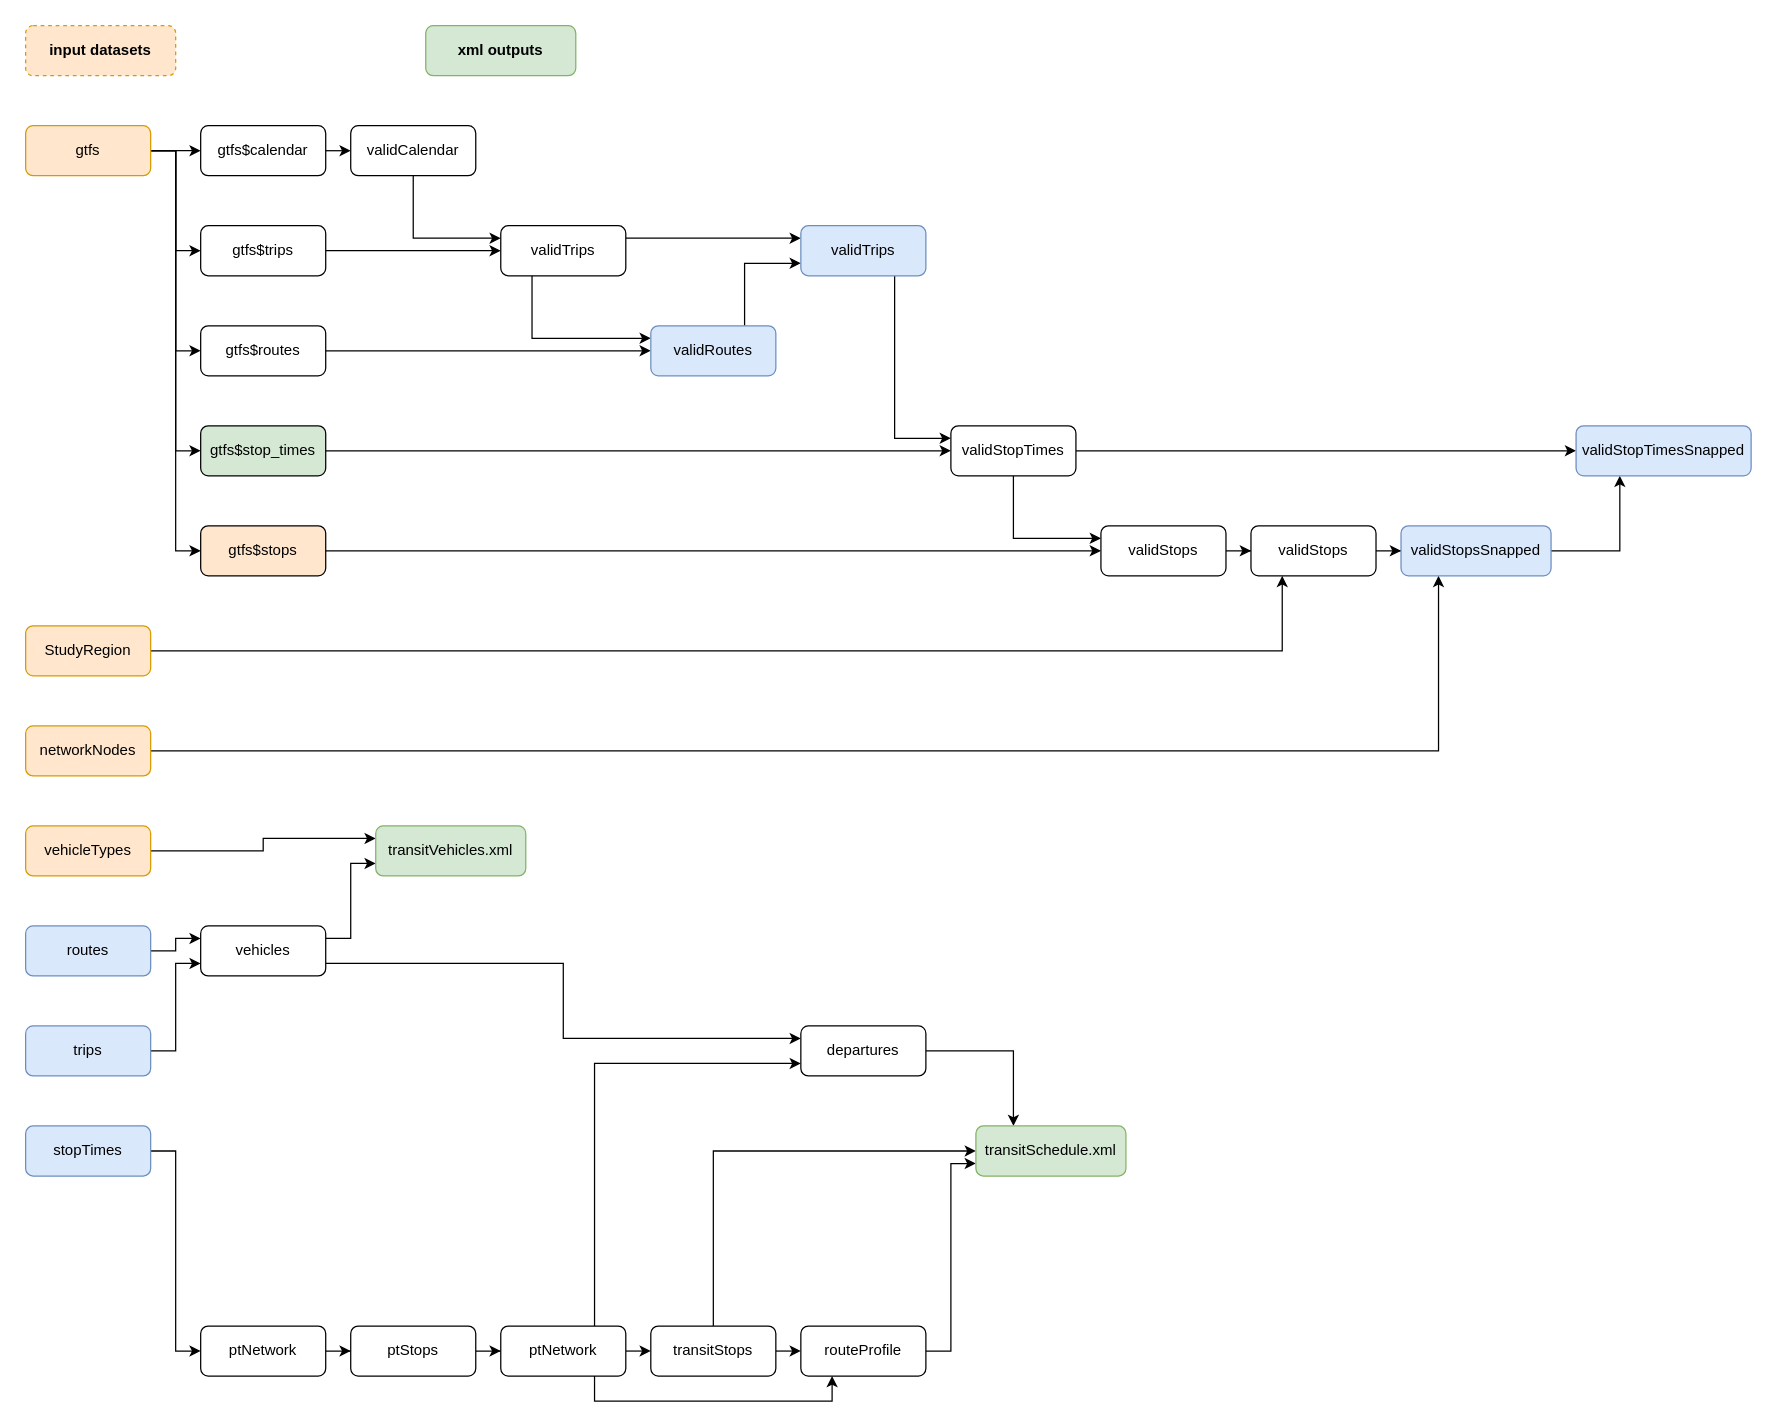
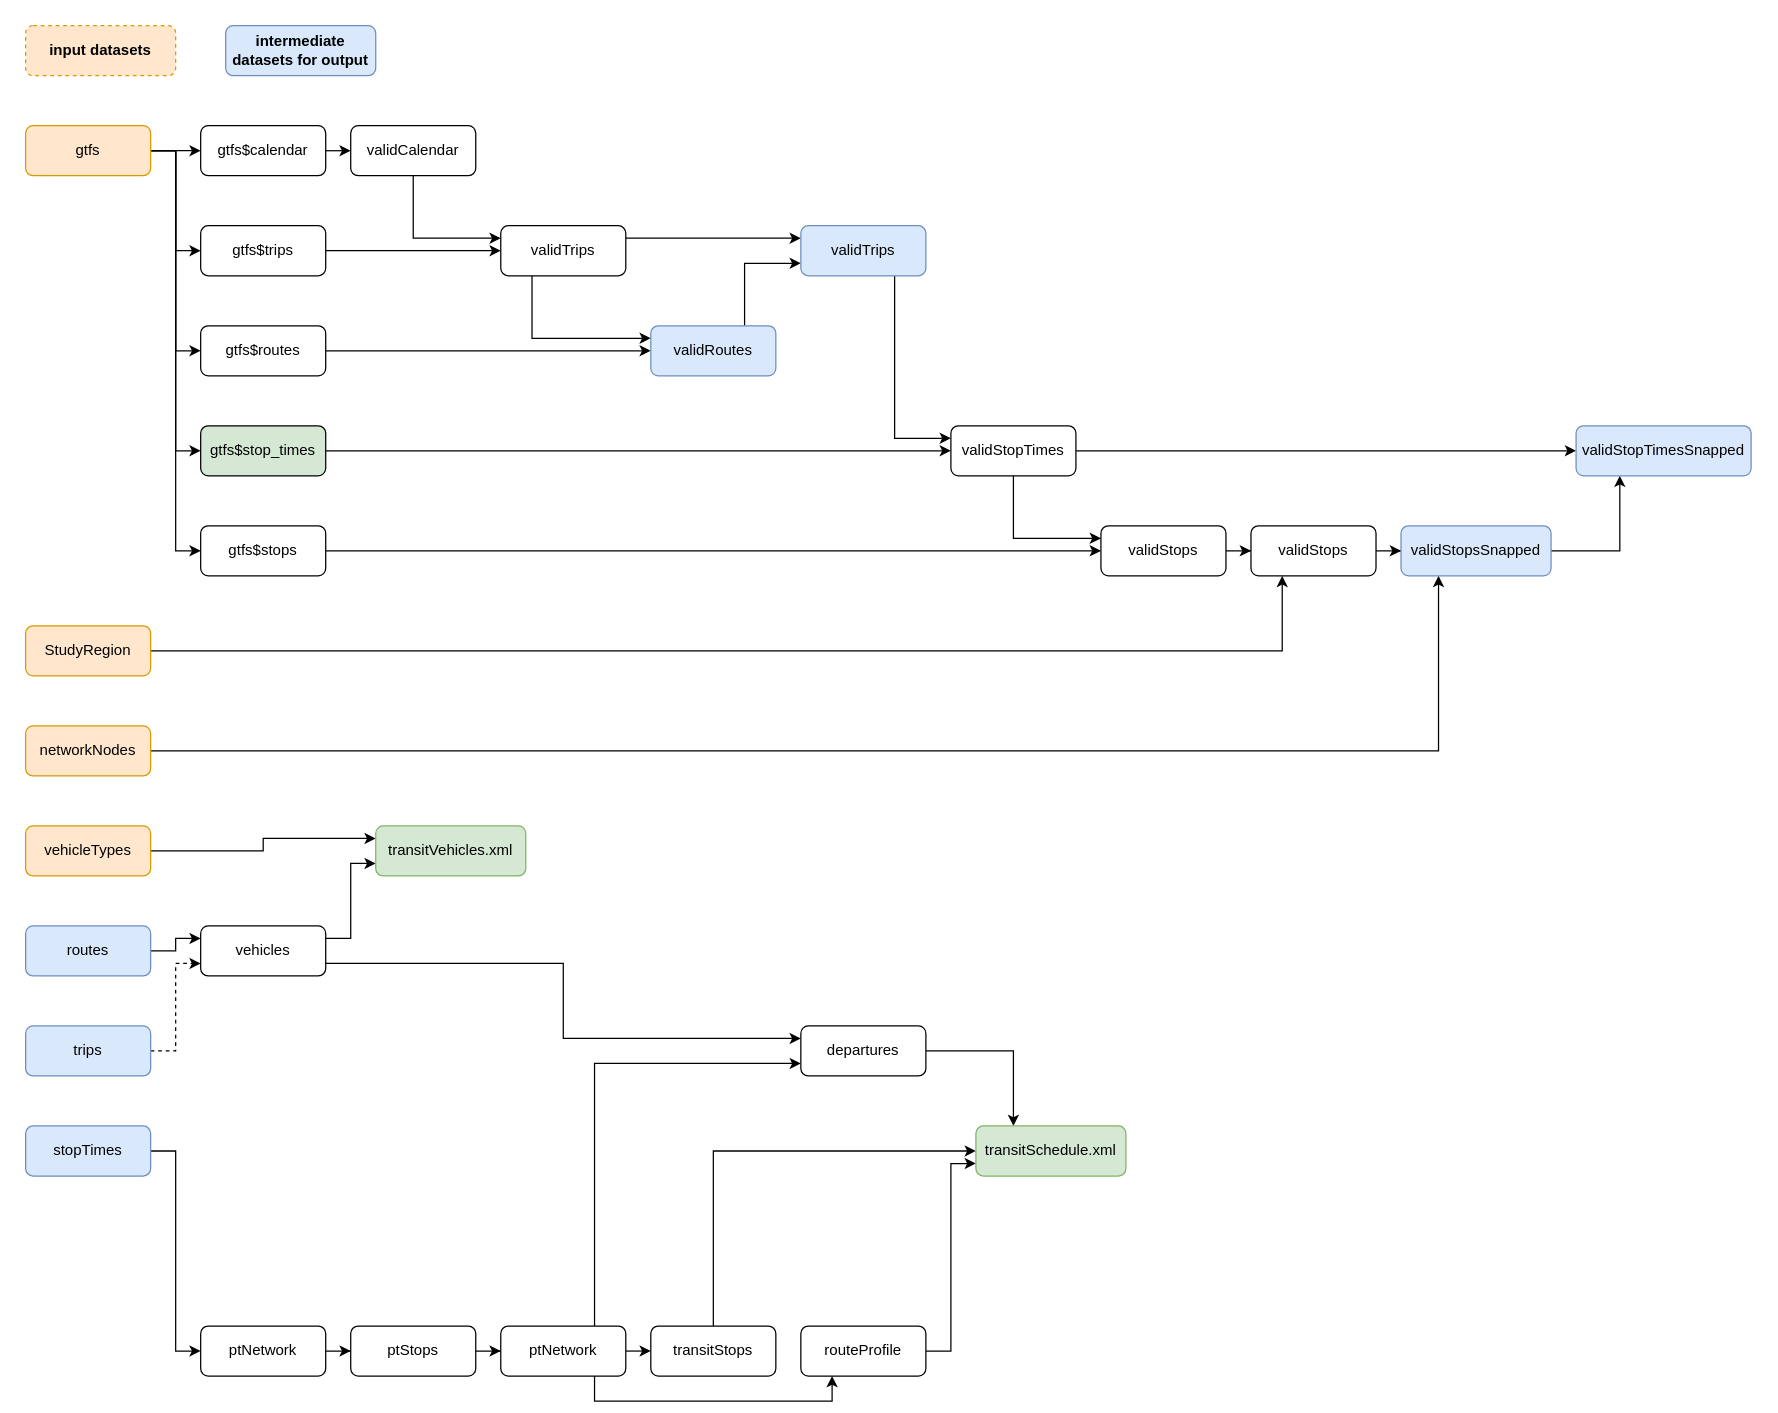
none -> (301, 51)
(501, 51) -> none
(263, 551) -> (263, 551)
(176, 1010) -> (176, 1010)
(784, 1351) -> none
